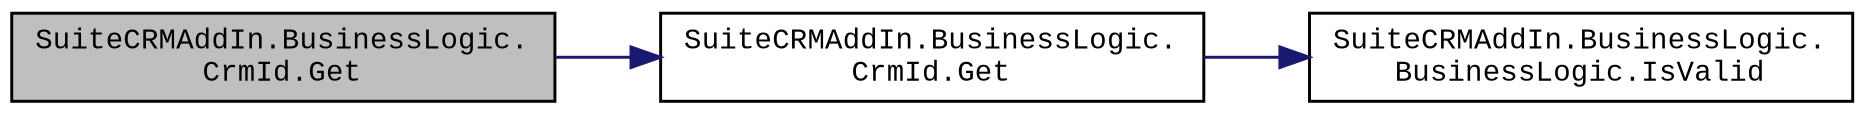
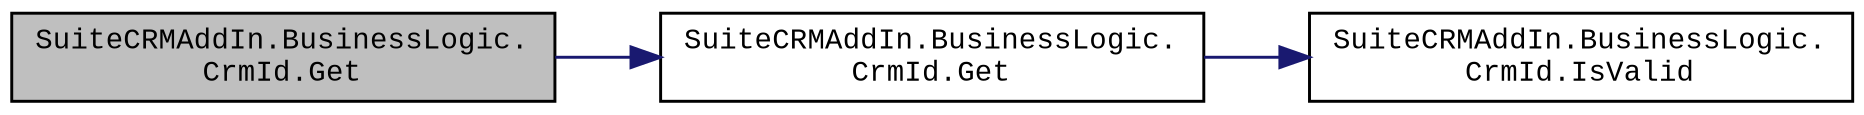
(1581, 57) -> (1581, 57)
